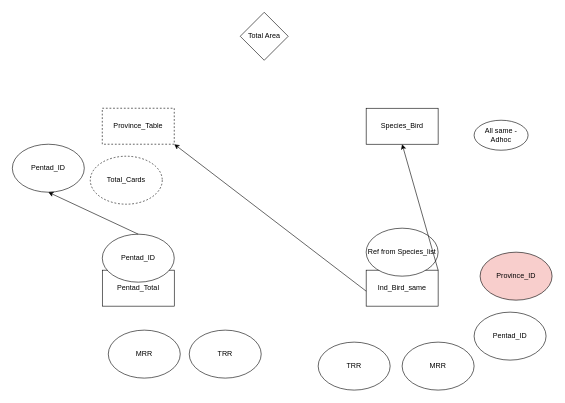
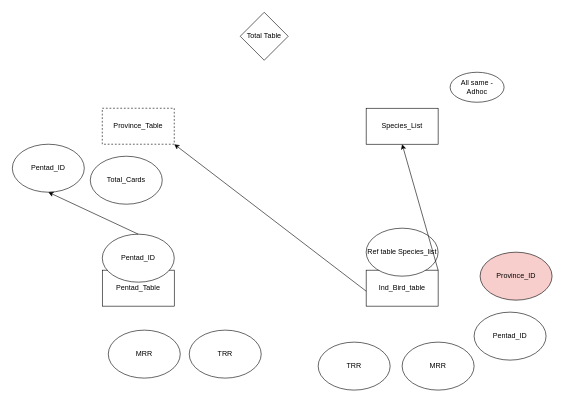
(264, 36) -> (264, 36)
(402, 126) -> (402, 126)
(501, 135) -> (477, 87)
(126, 180) -> (126, 180)
(402, 252) -> (402, 252)
(138, 288) -> (138, 288)
(402, 288) -> (402, 288)
